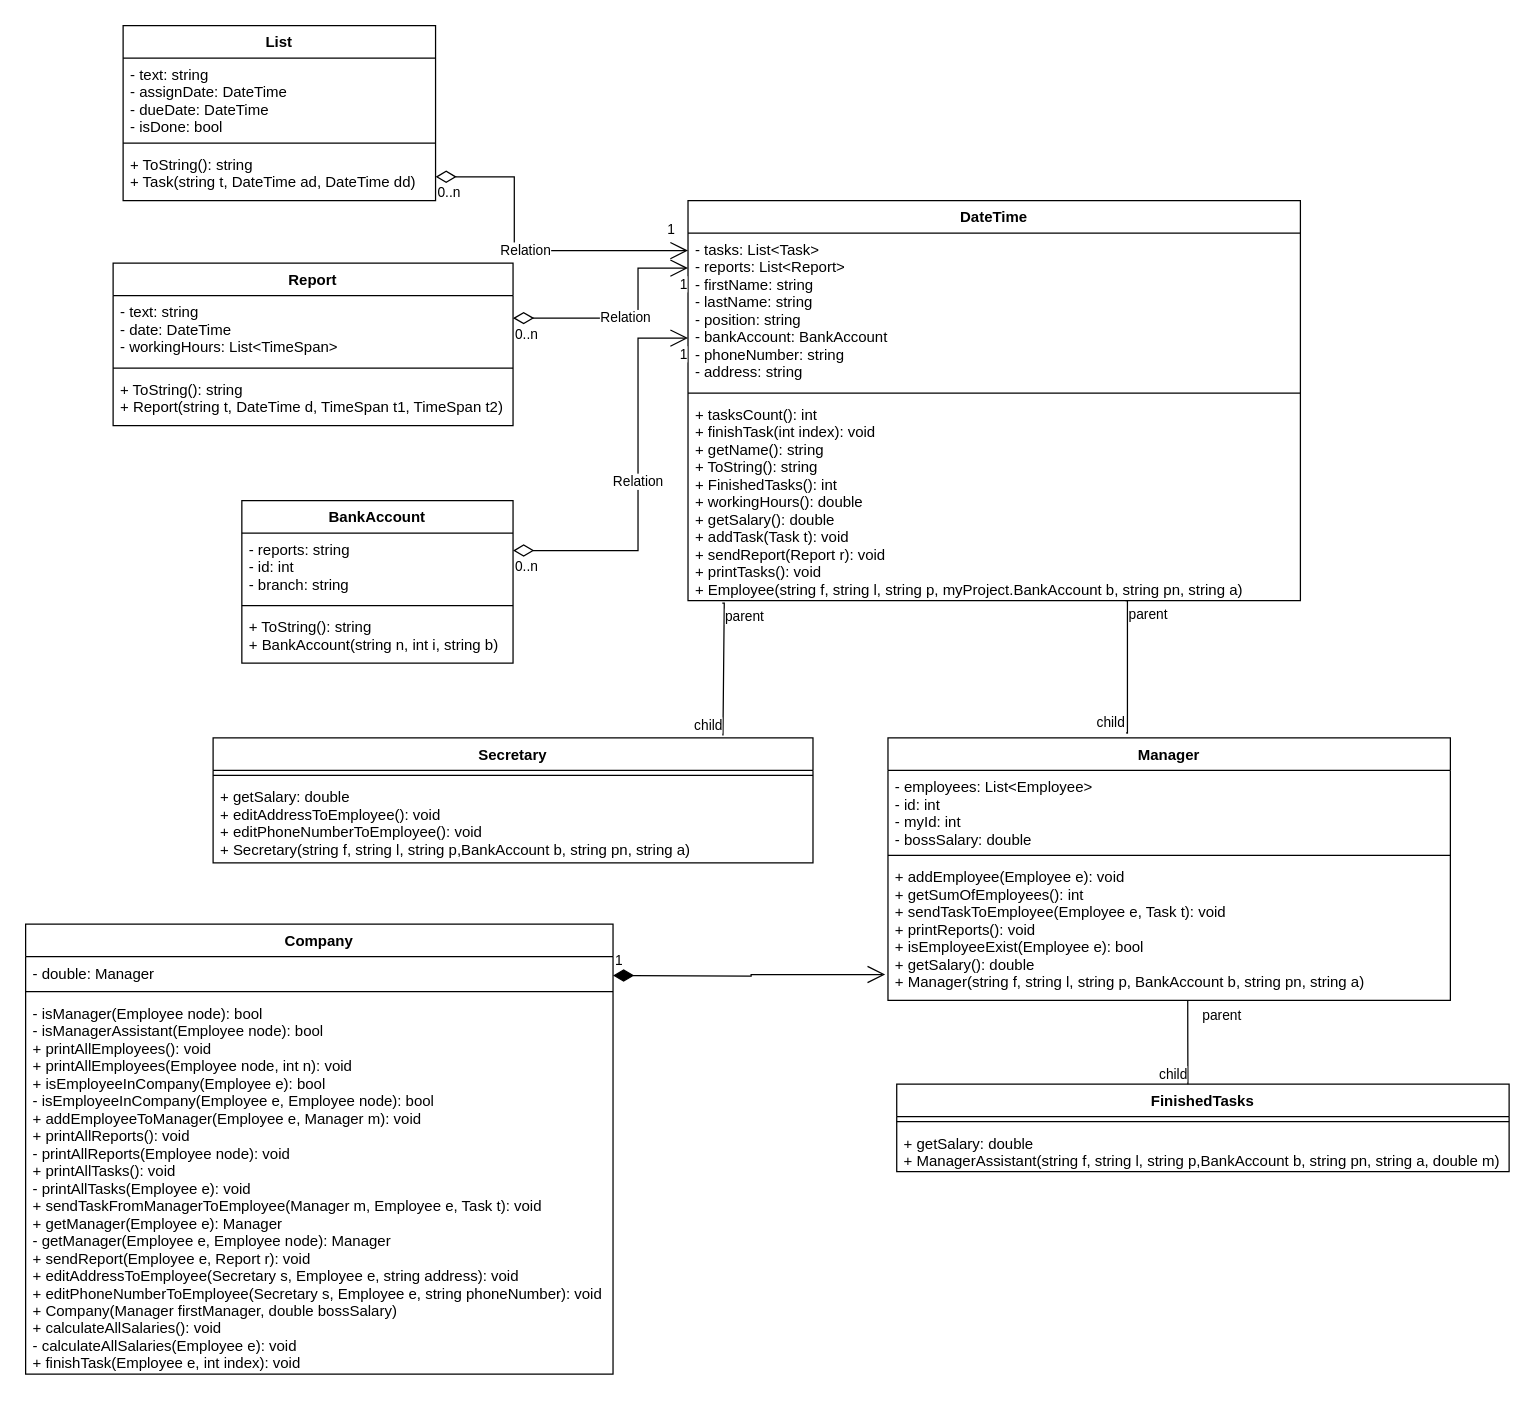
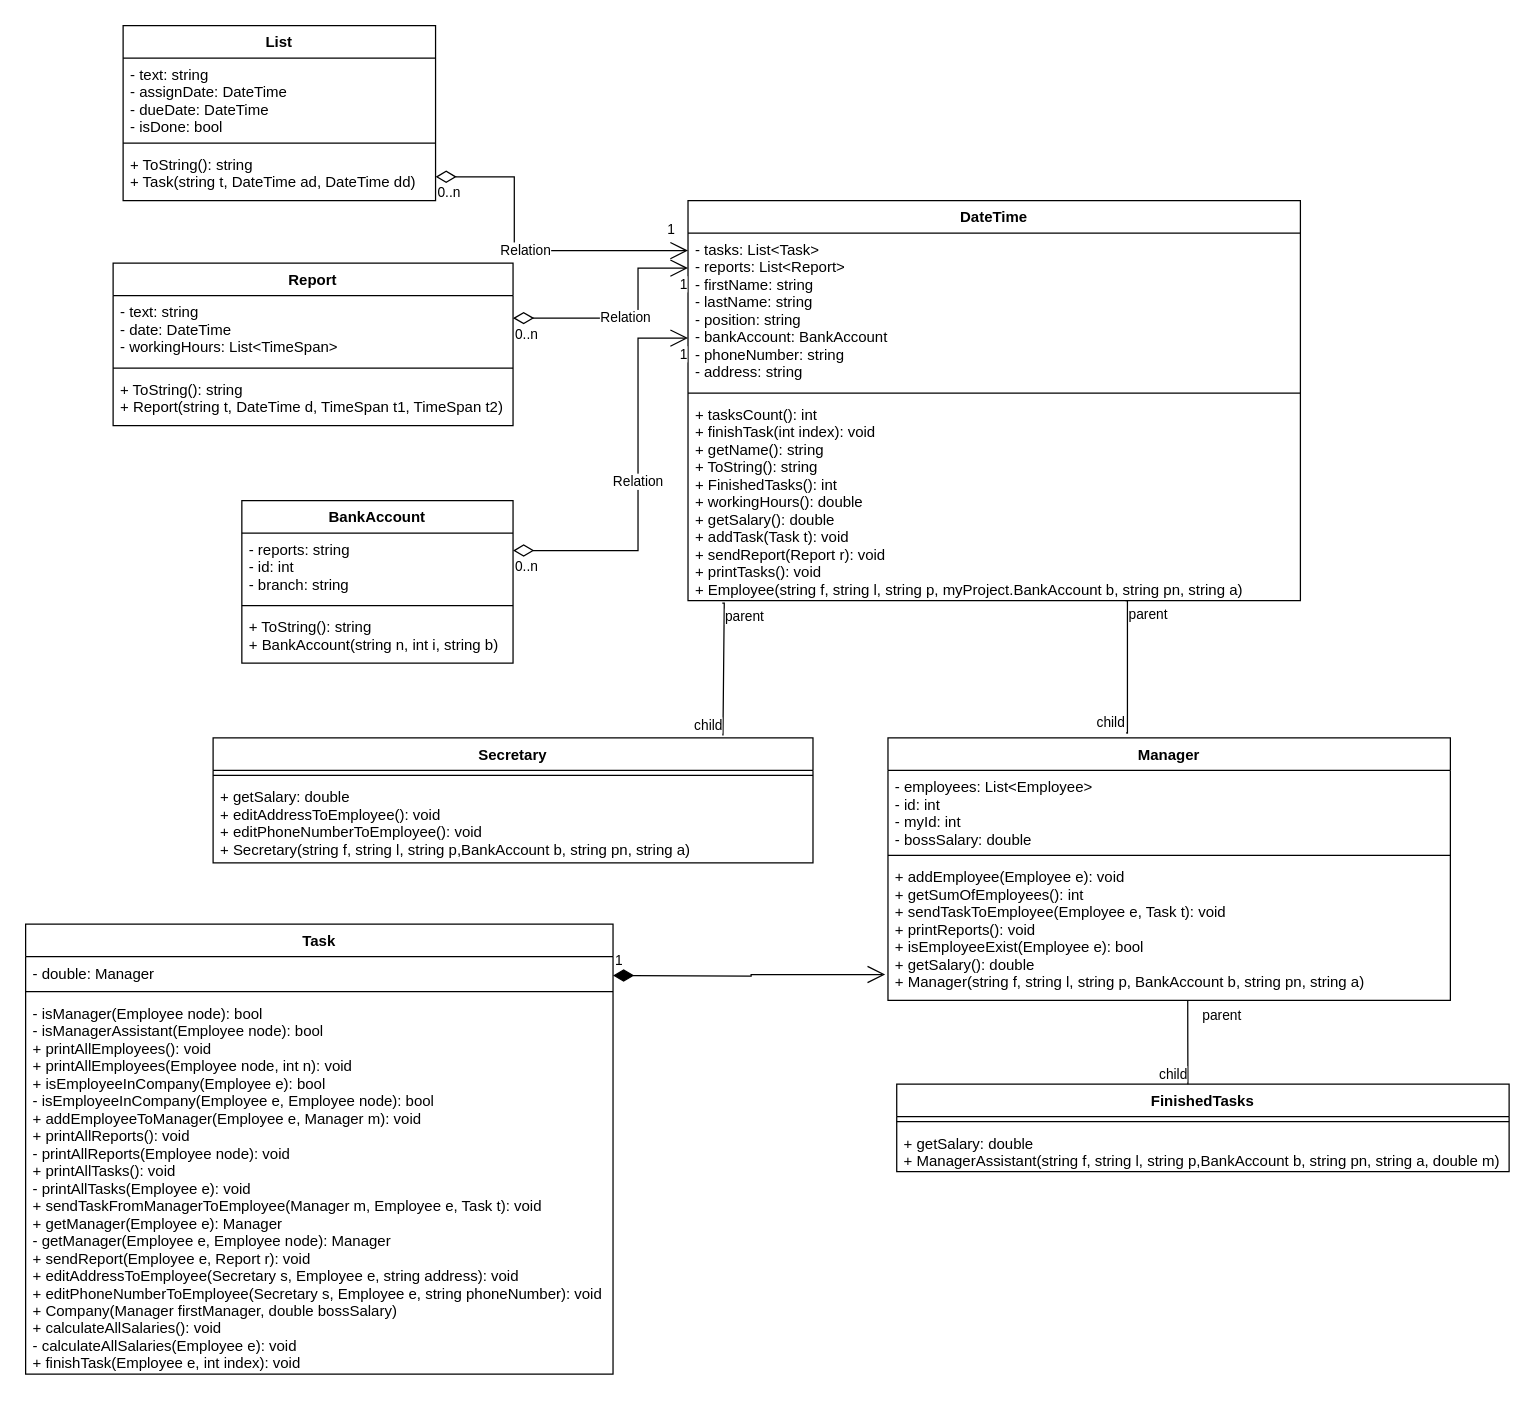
(319, 941) -> (319, 941)
